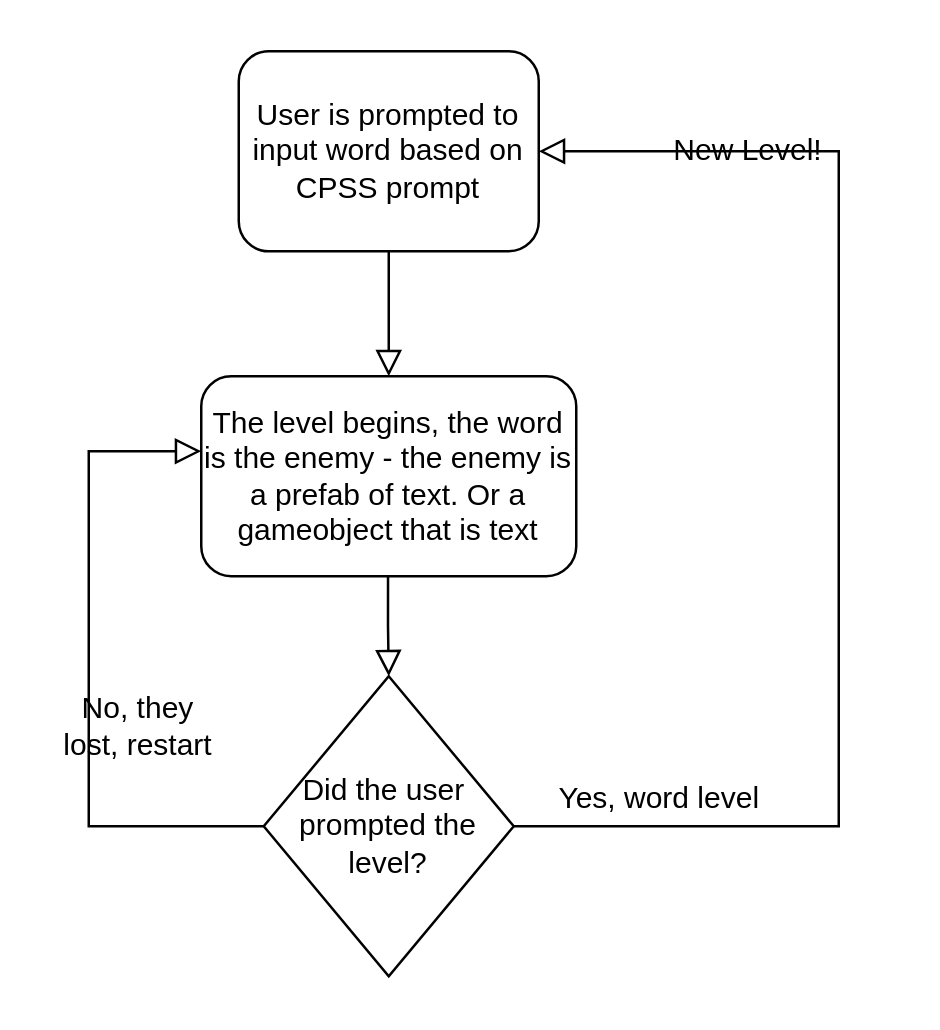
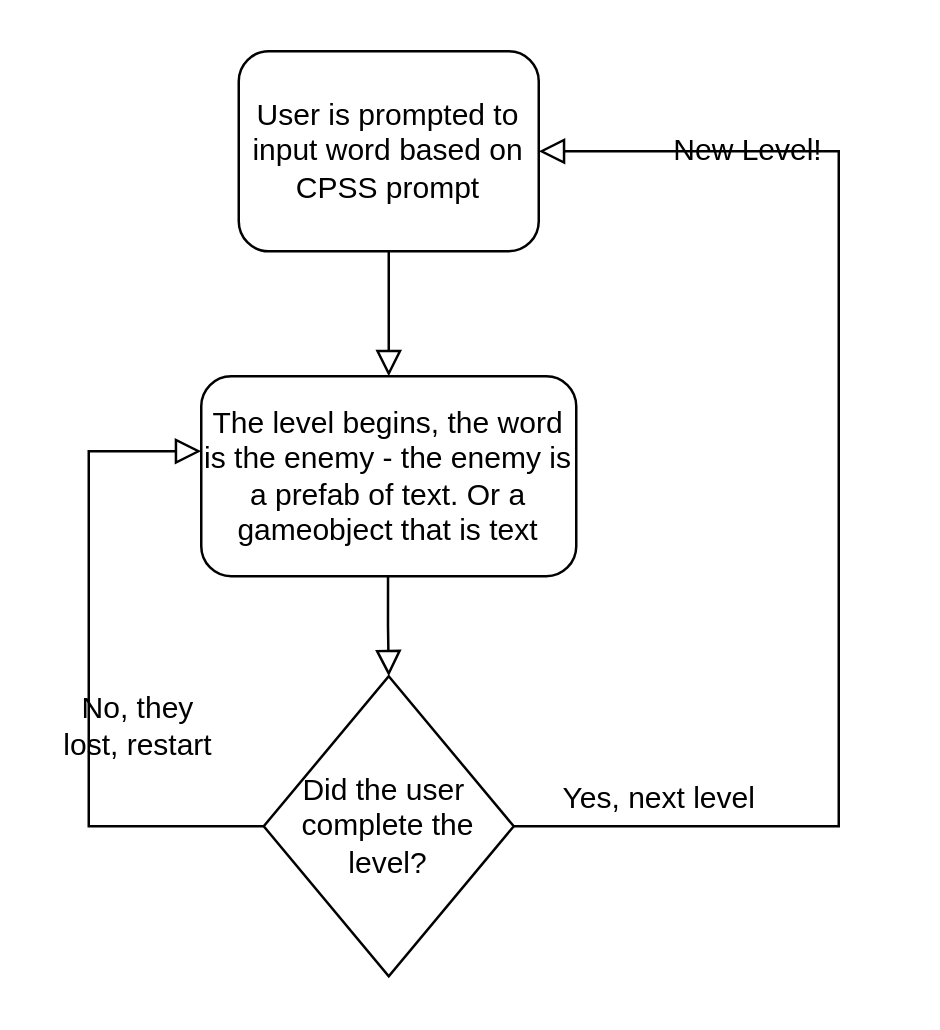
(660, 799) -> (660, 799)
(389, 826) -> (389, 826)
